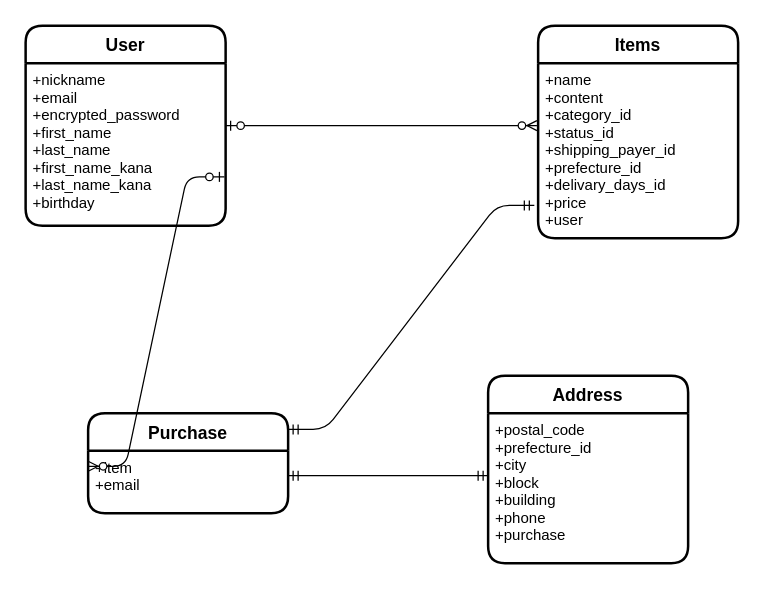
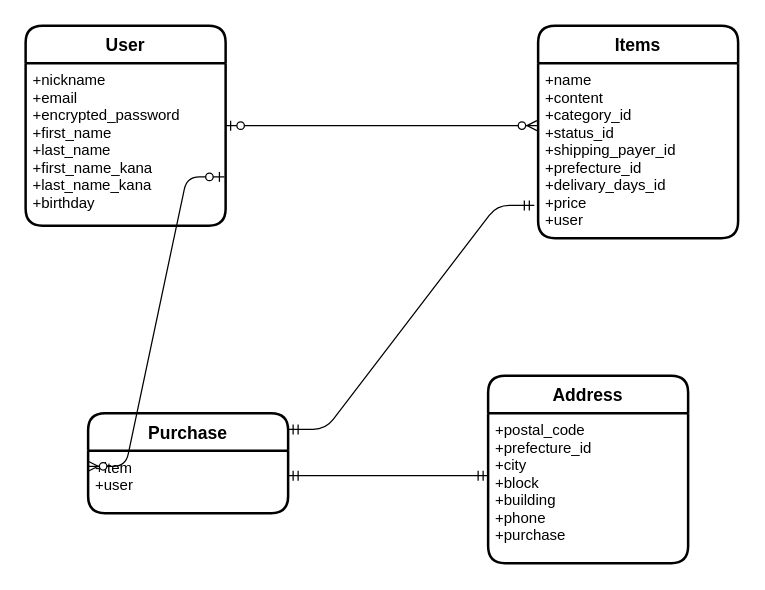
(114, 468) -> (114, 468)
